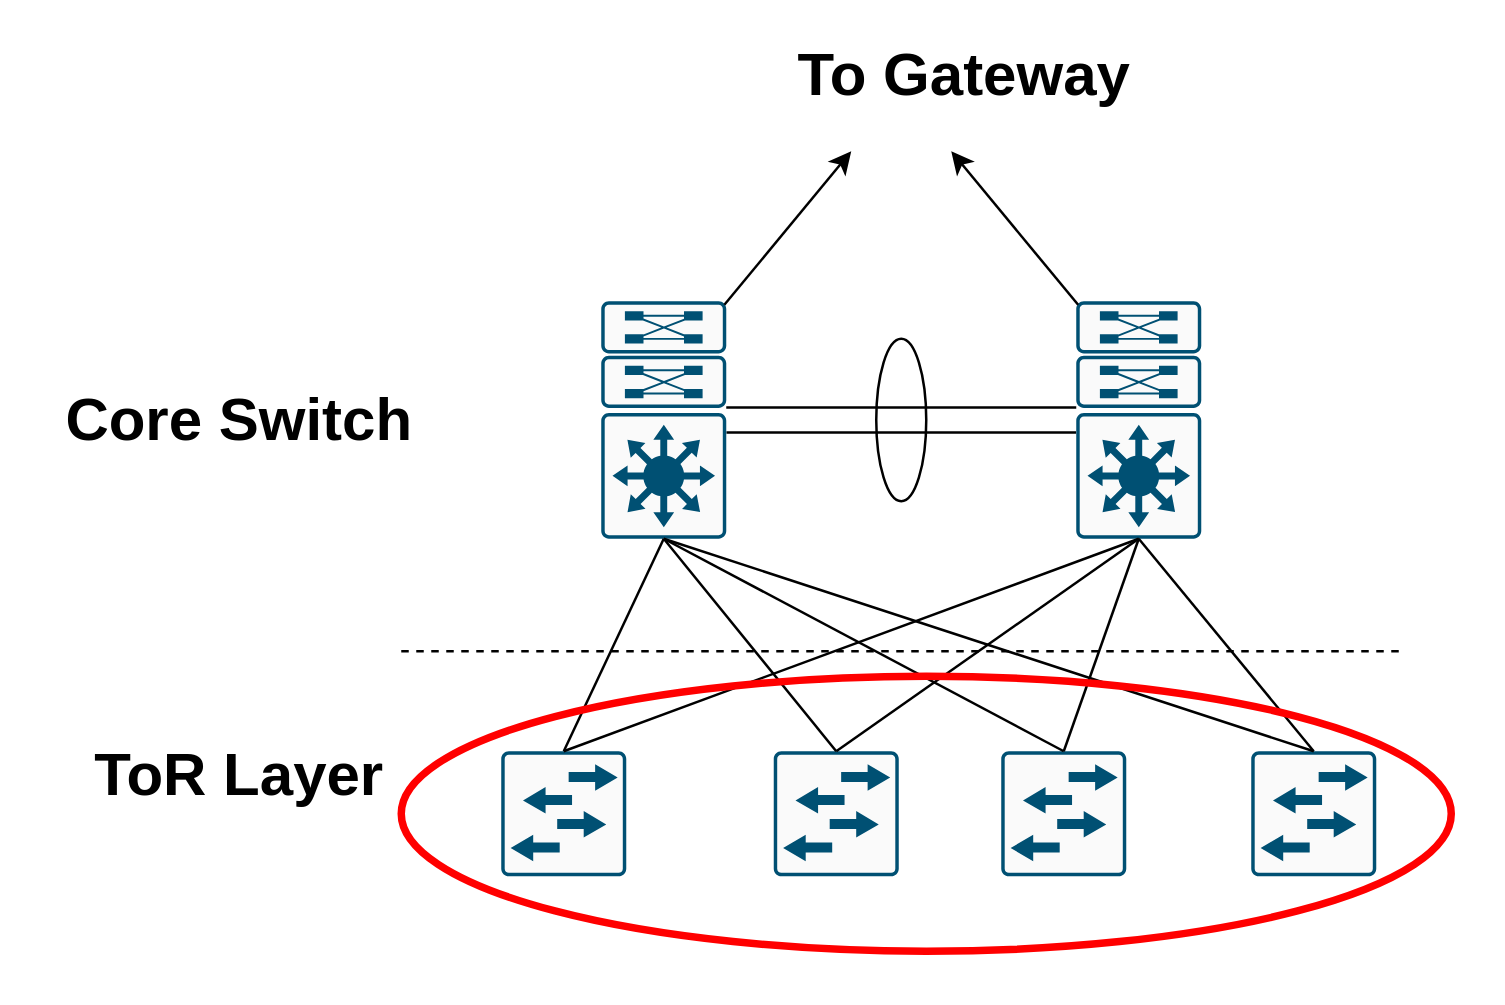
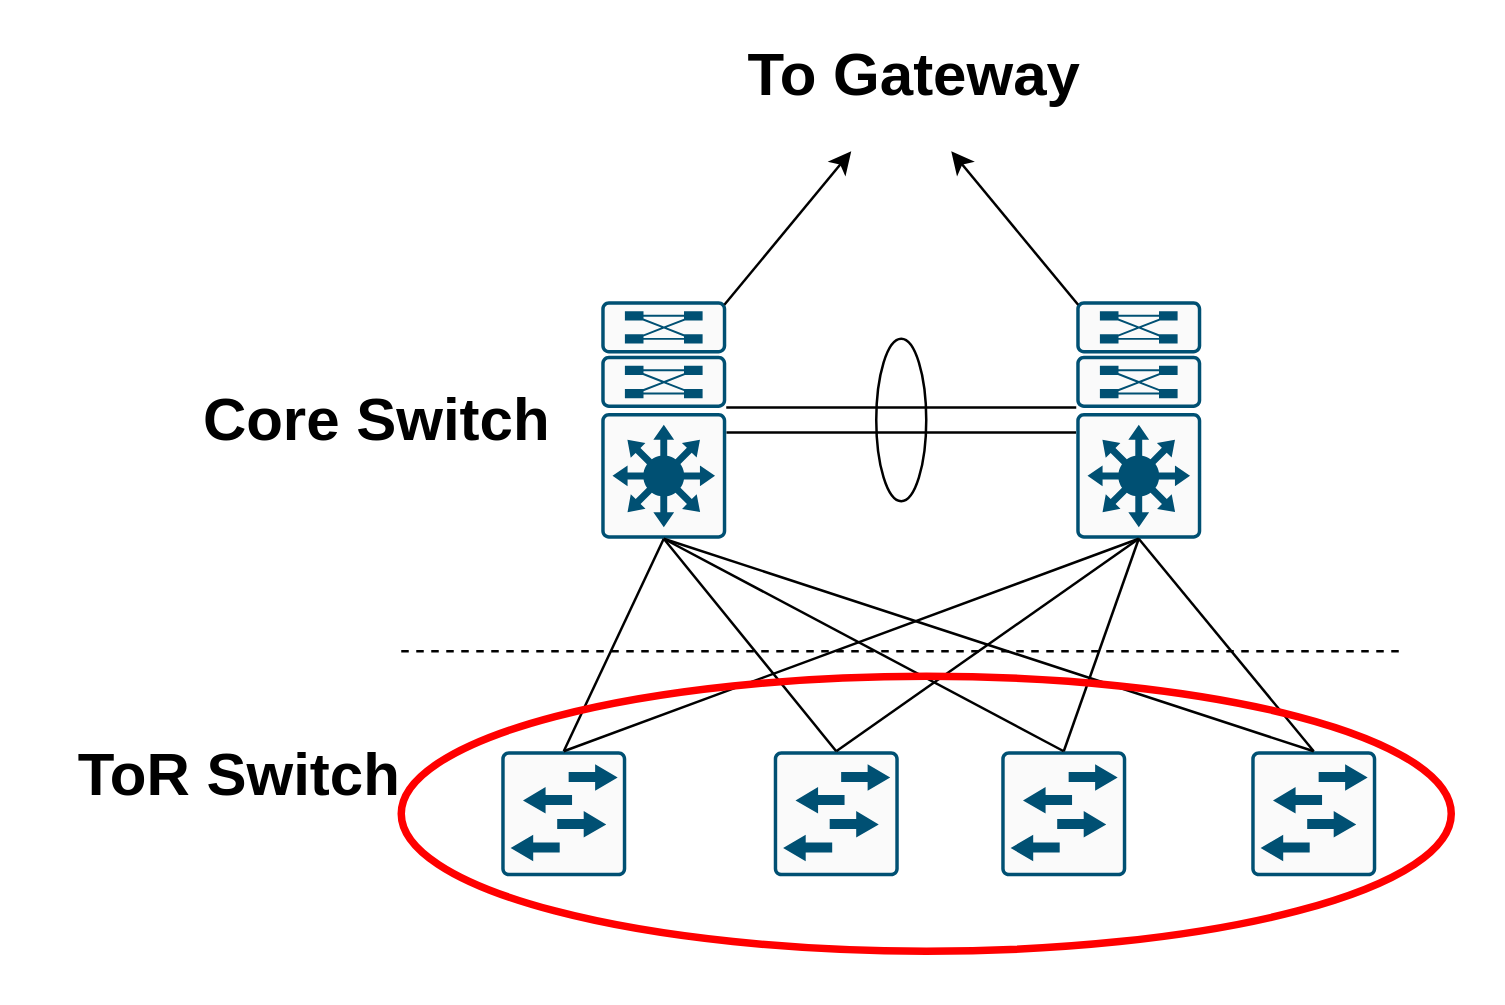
(964, 76) -> (914, 76)
(239, 420) -> (376, 420)
(240, 776) -> (240, 776)
